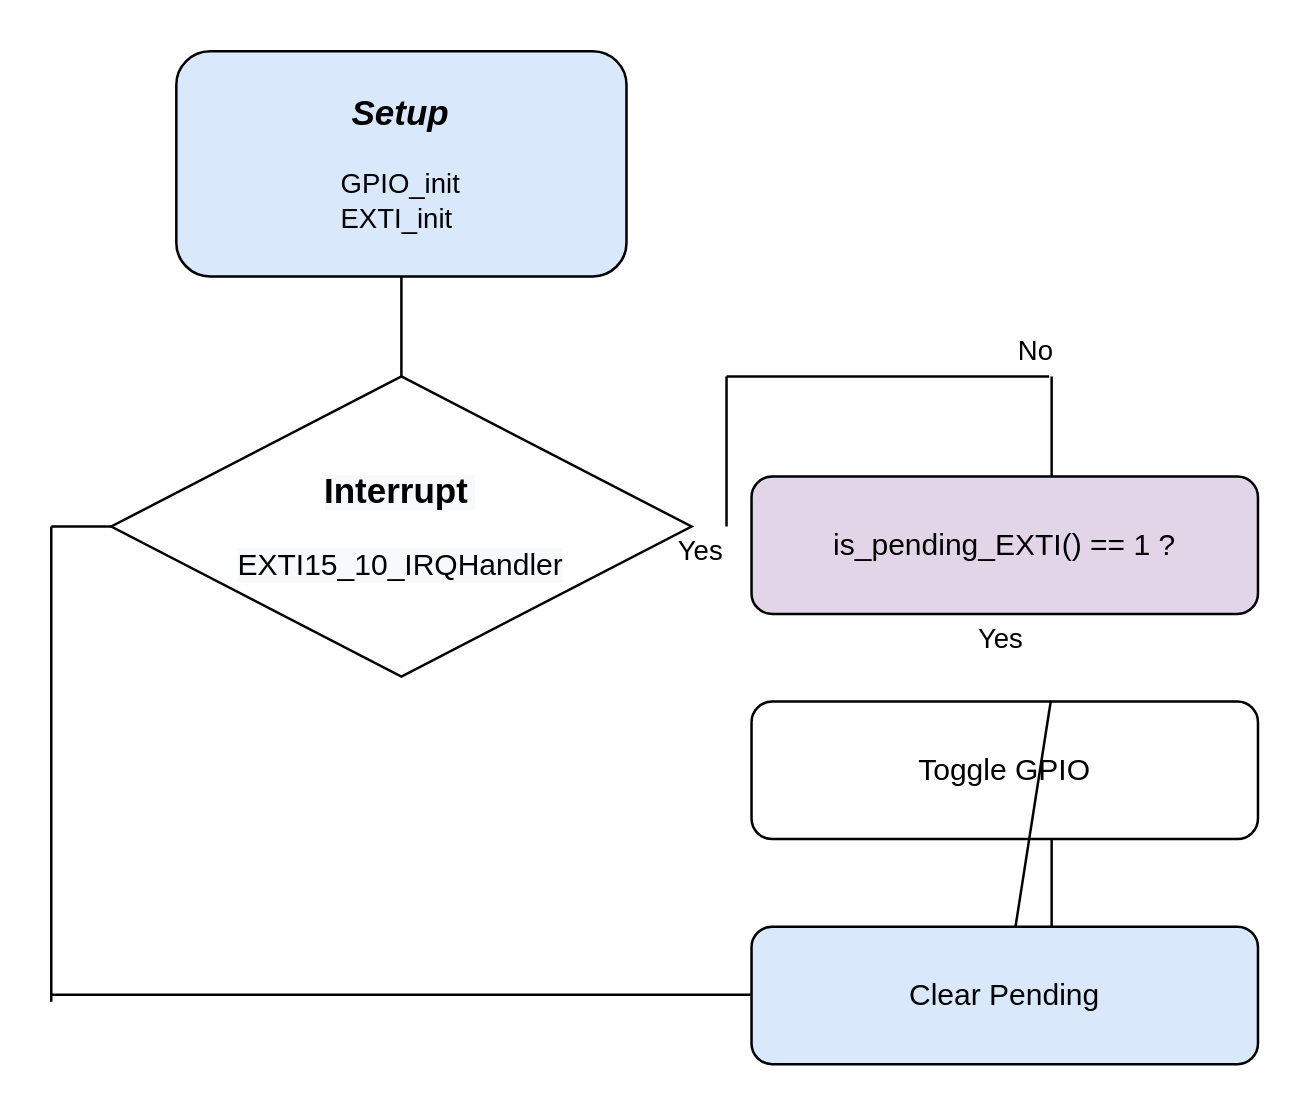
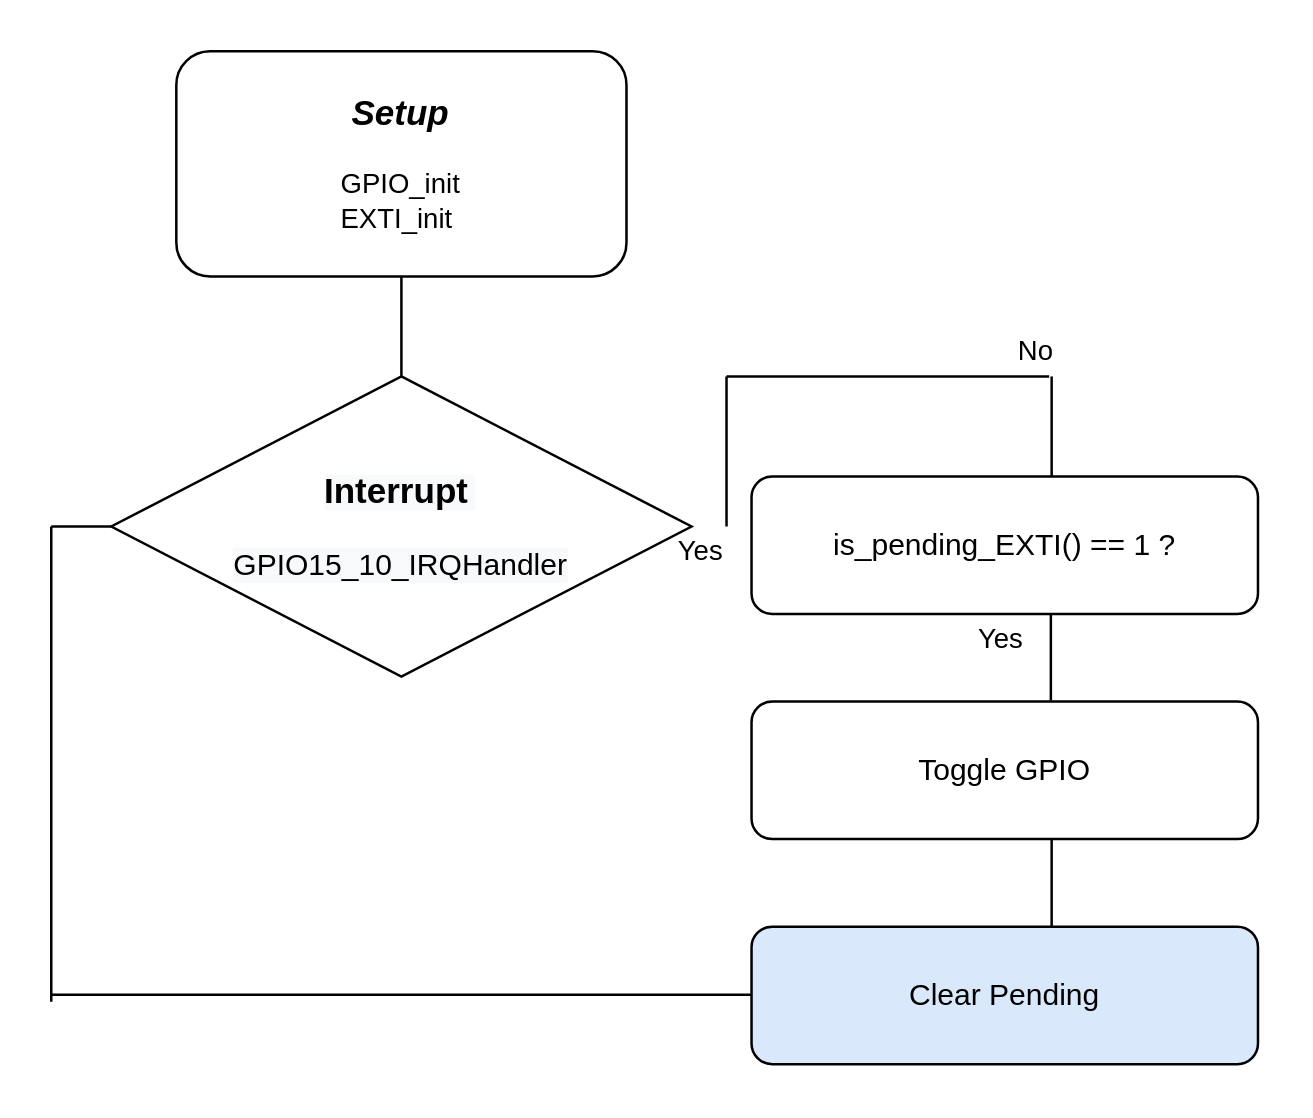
(401, 164) -> (401, 164)
(401, 526) -> (401, 526)
(1004, 545) -> (1004, 545)
(1033, 813) -> (1050, 657)
